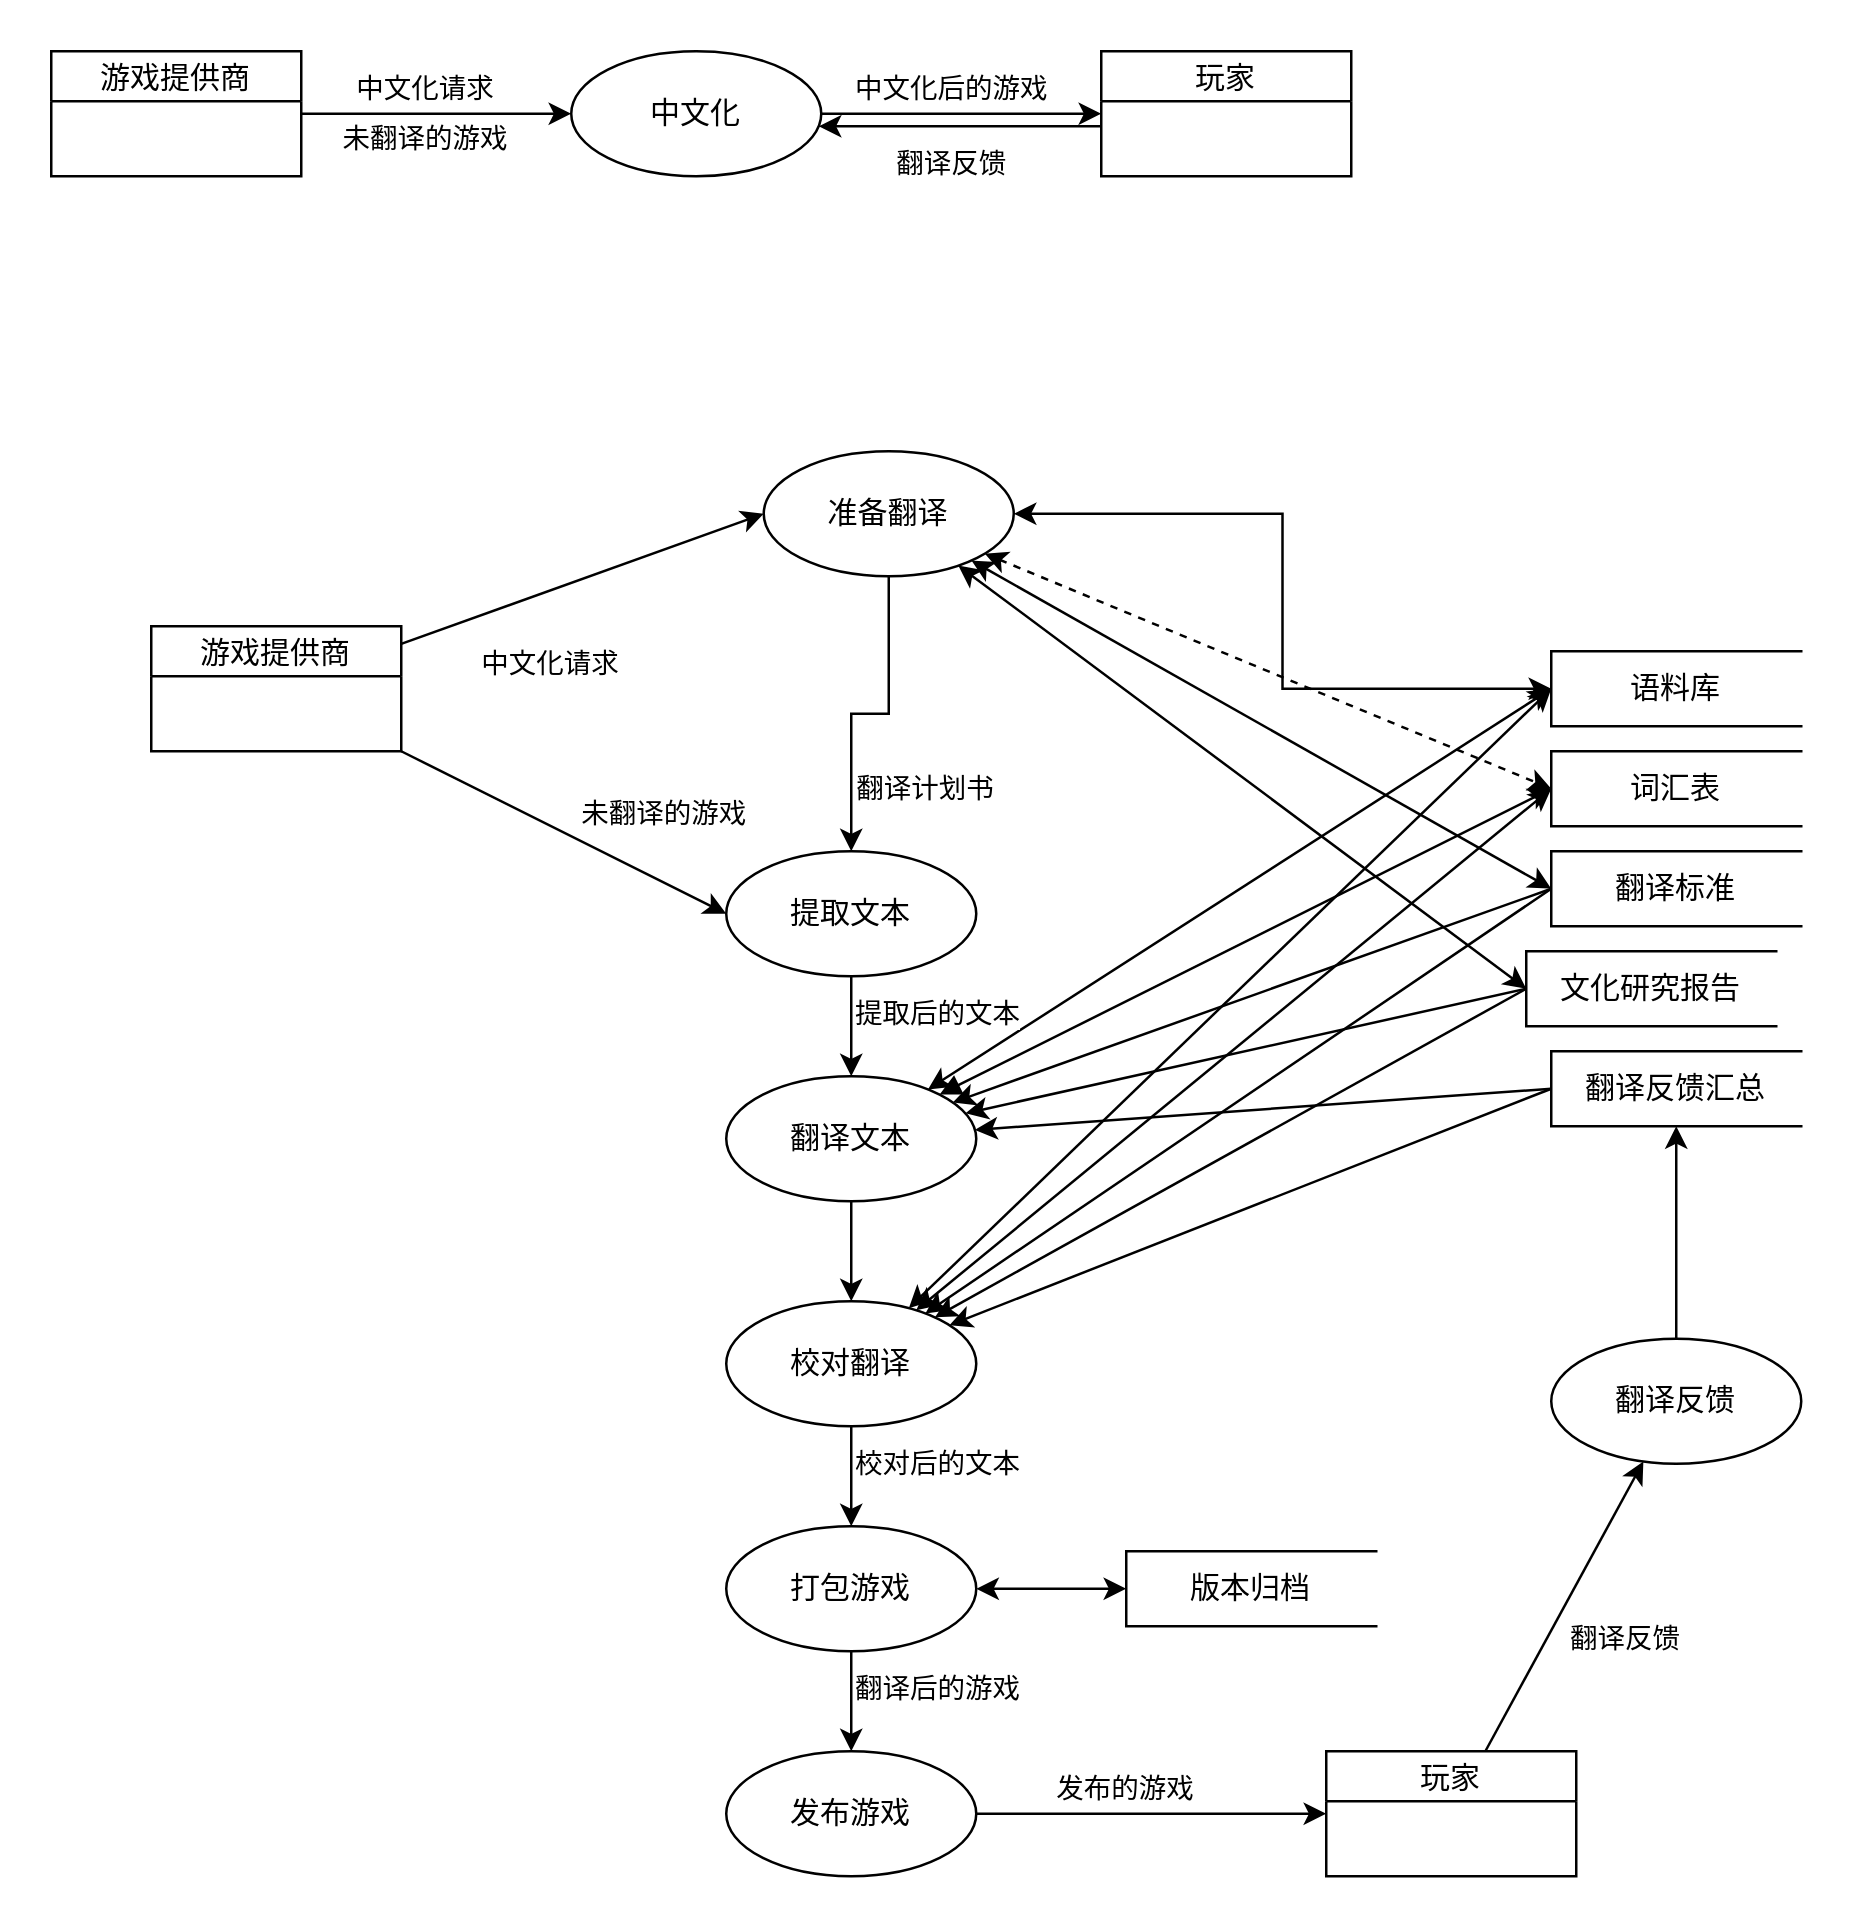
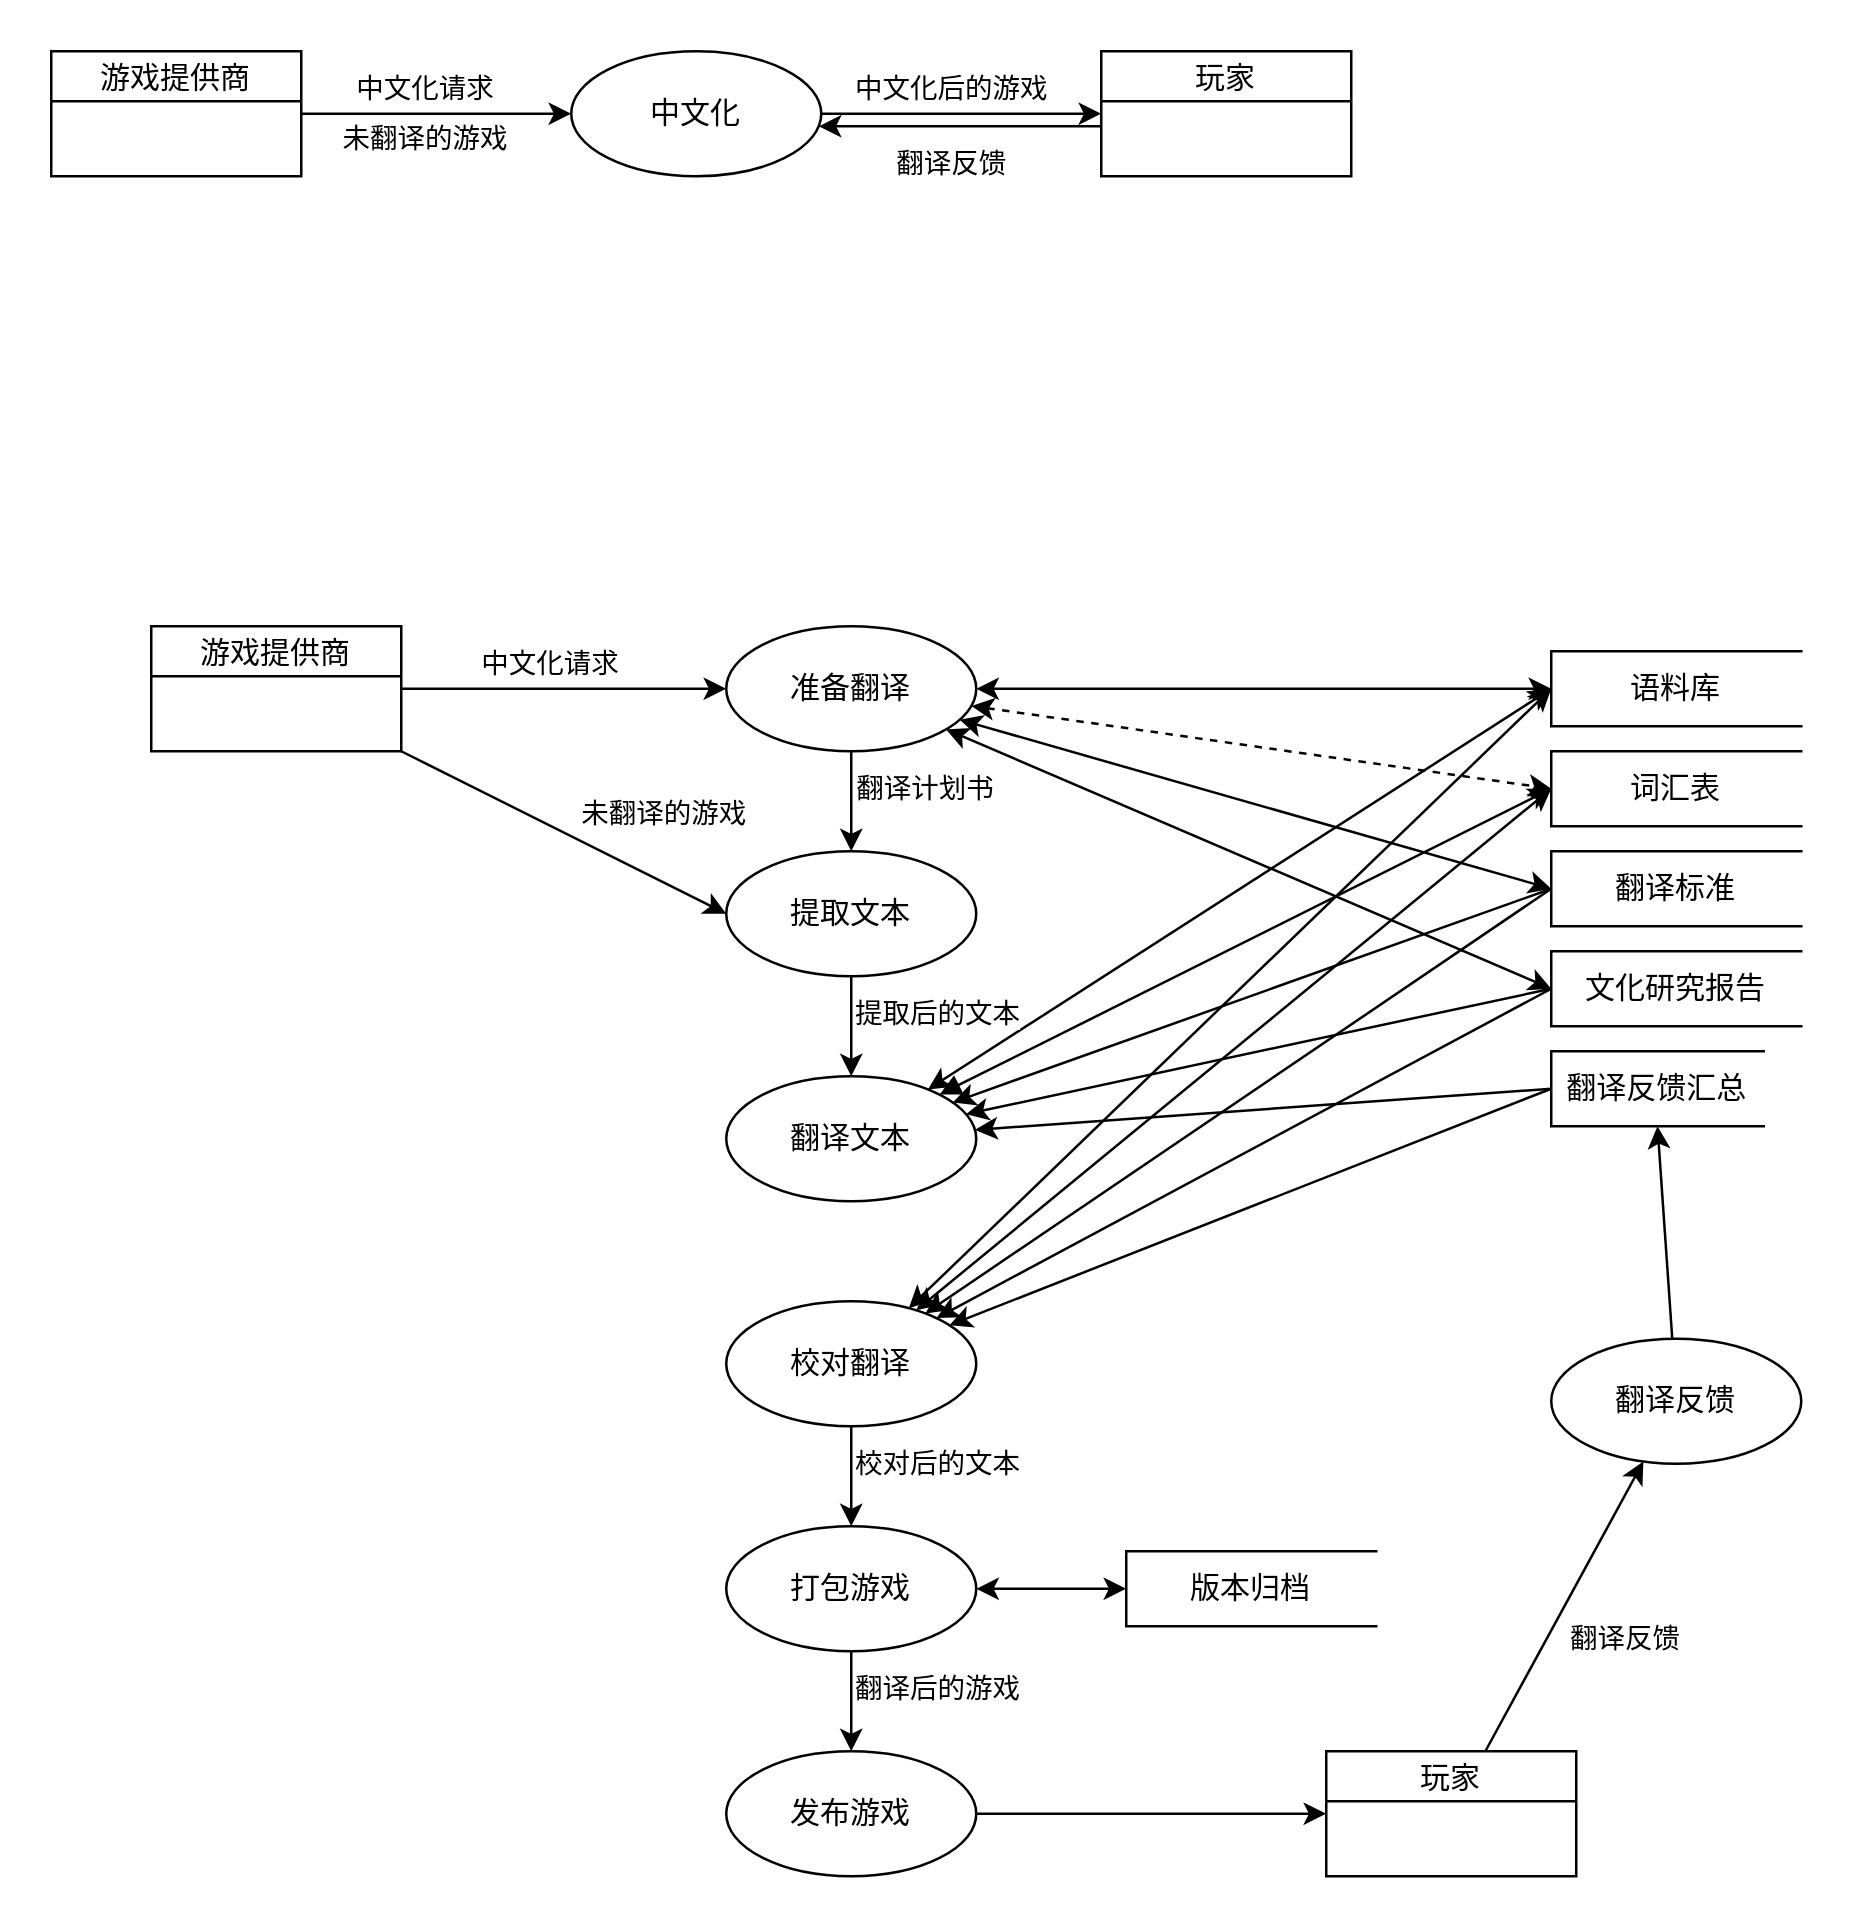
(889, 514) -> (851, 689)
(1651, 989) -> (1676, 989)
(1676, 1089) -> (1658, 1089)
(851, 1243) -> none
(1126, 1789) -> none
